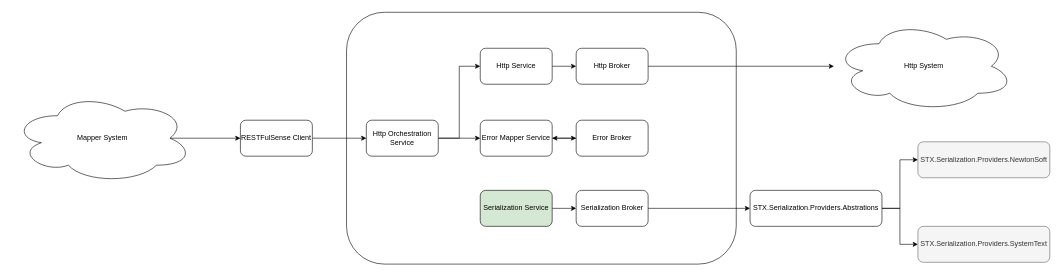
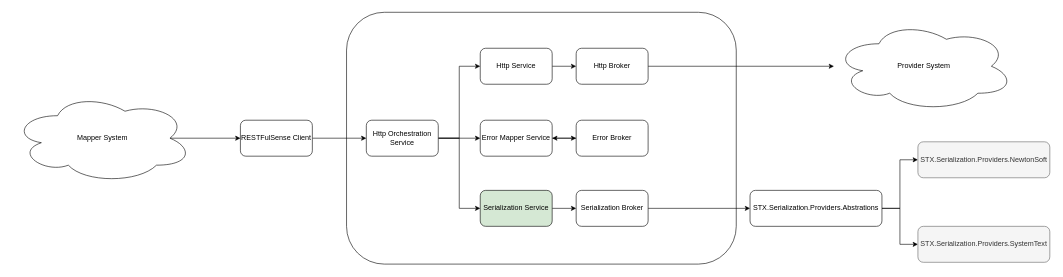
(924, 66) -> (924, 66)
none -> (466, 209)
